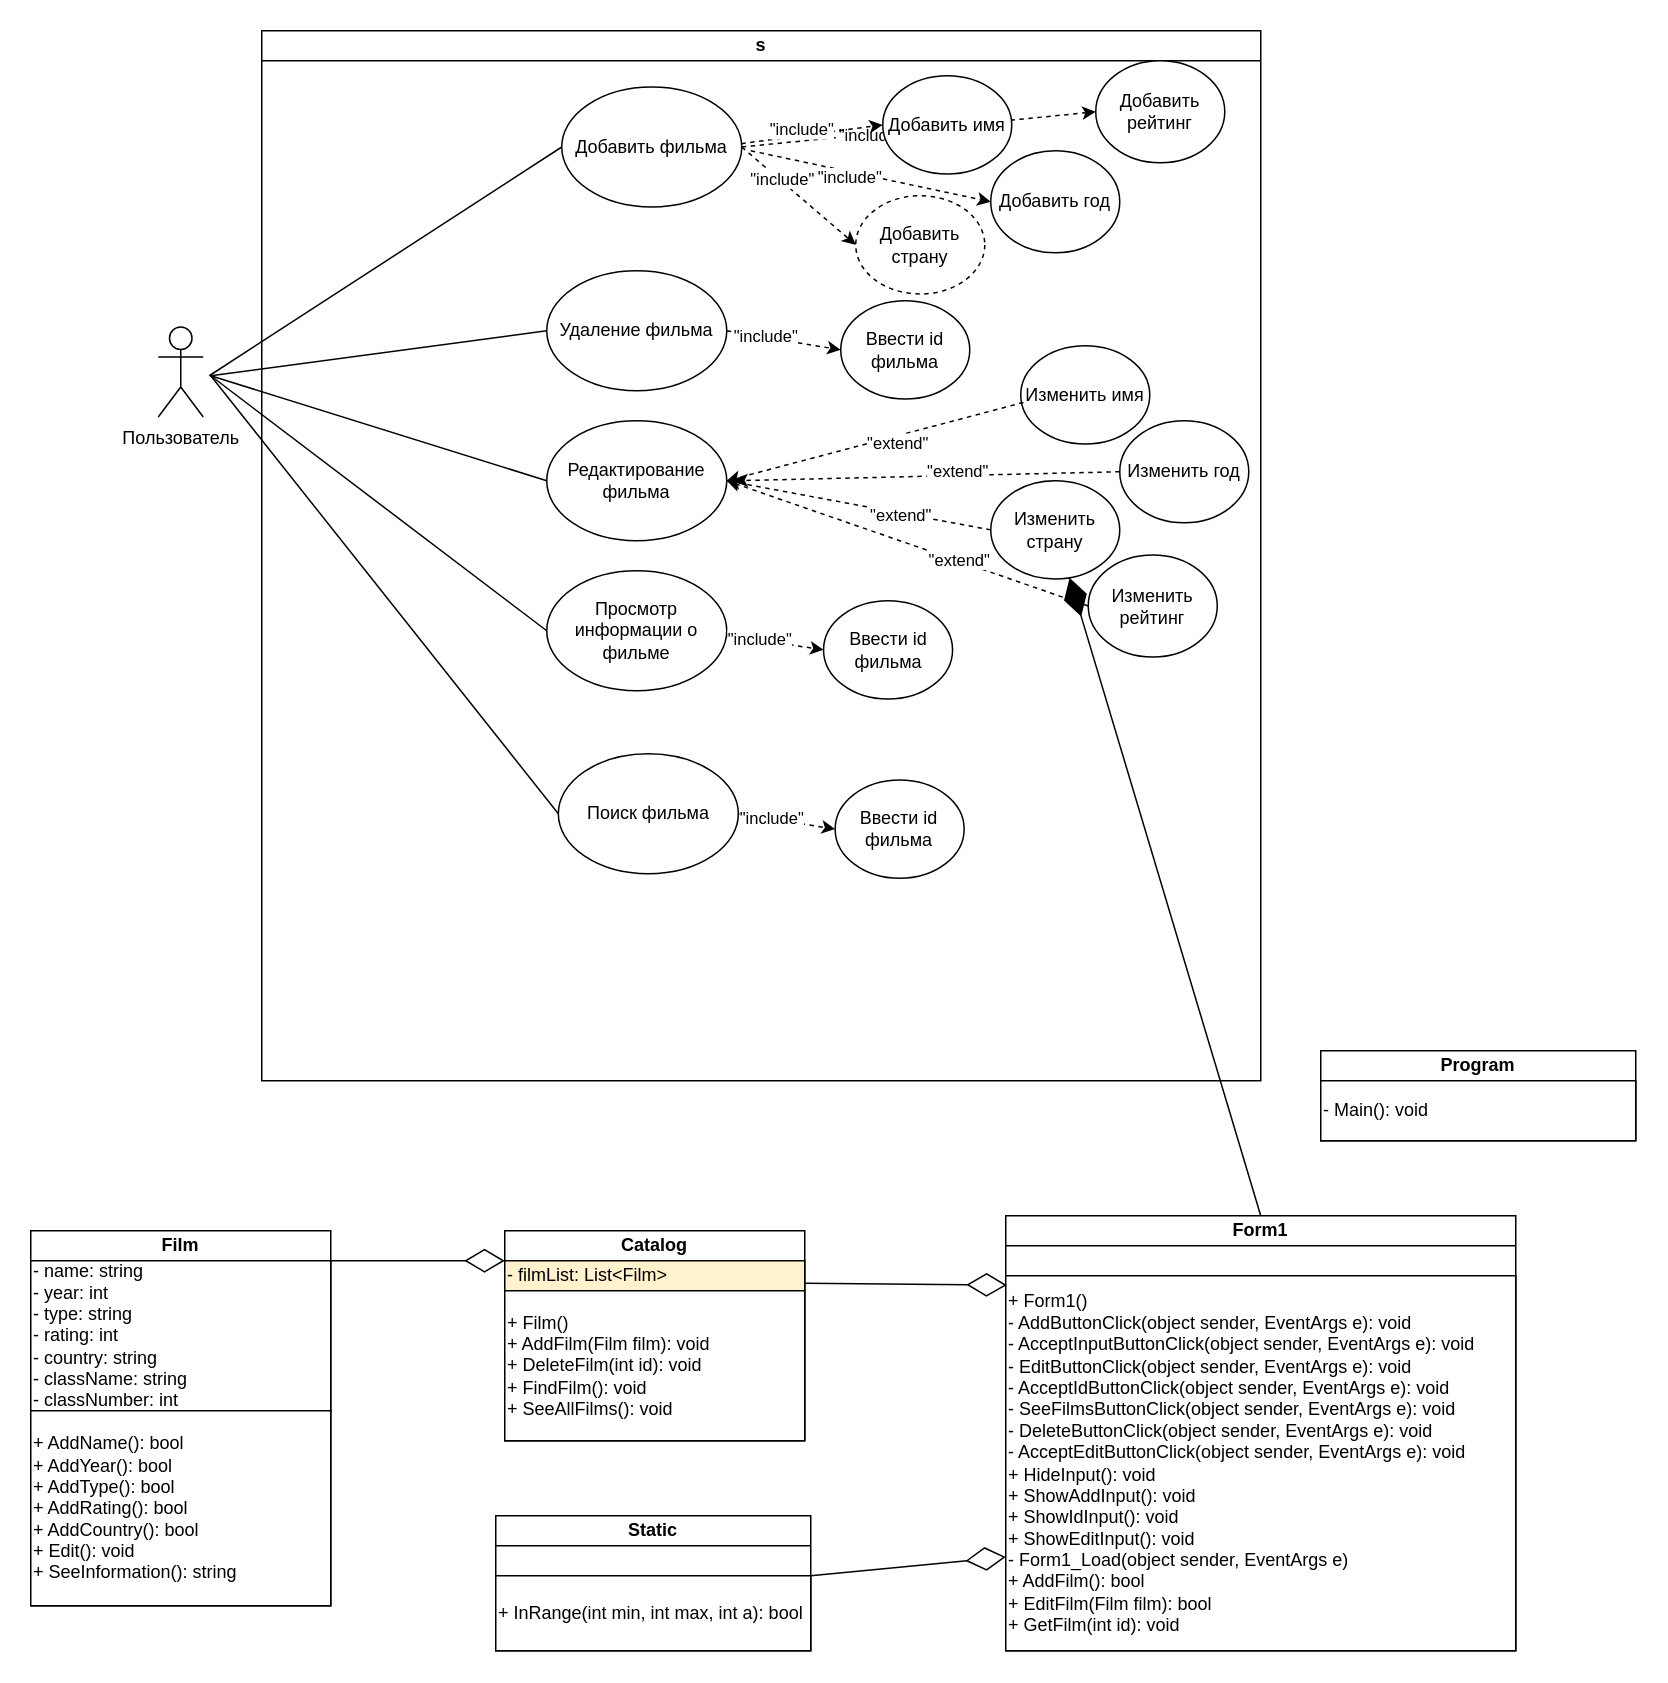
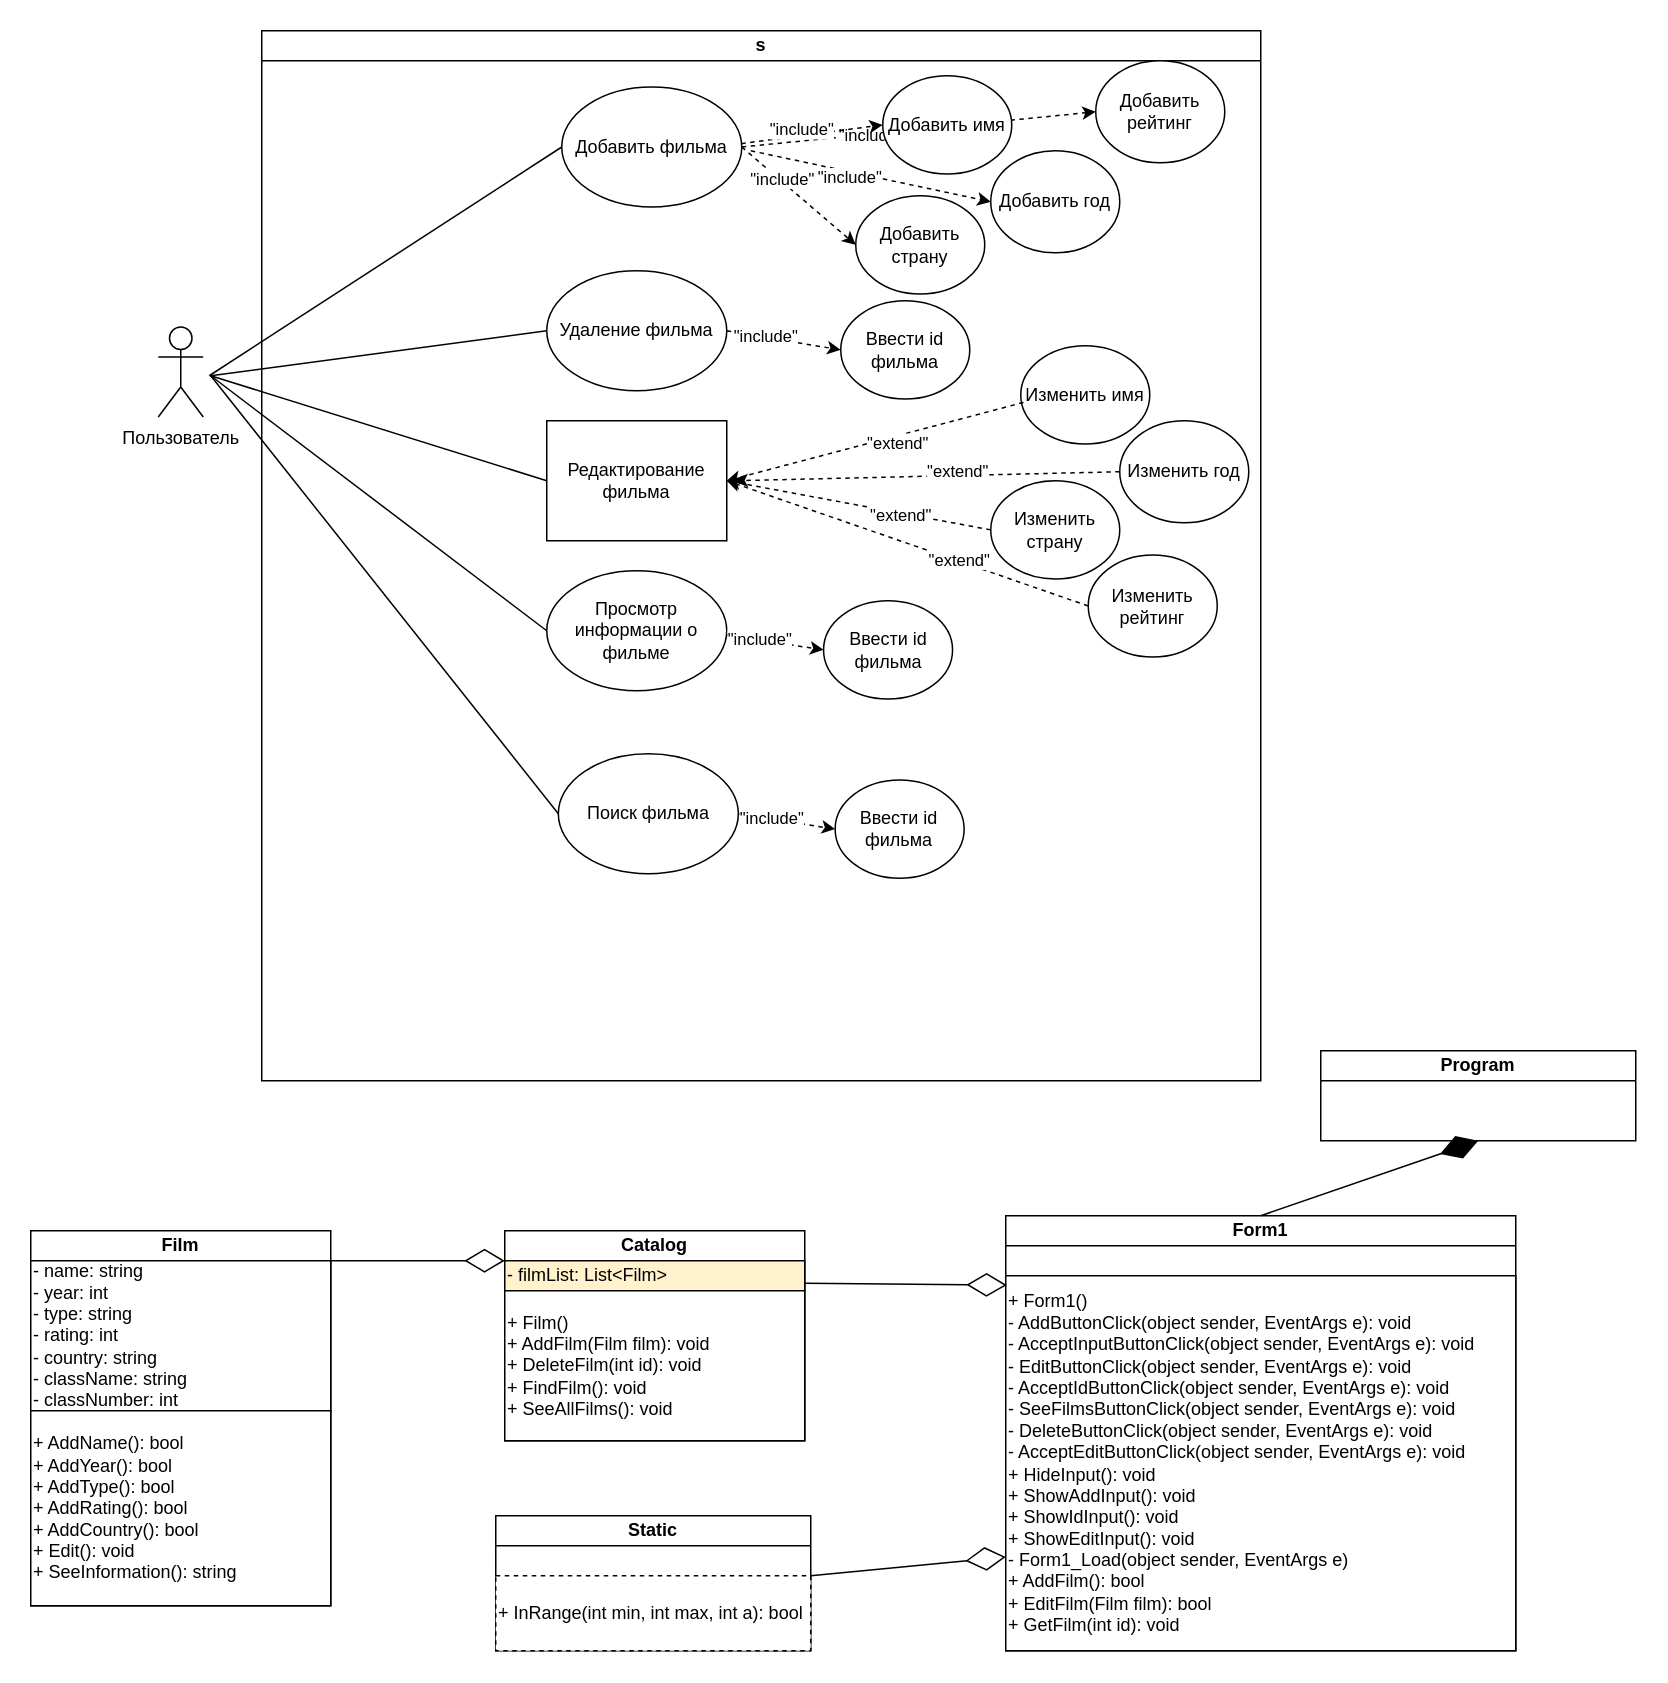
(920, 245) -> (920, 245)
(637, 481) -> (637, 481)
(1171, 916) -> (1351, 1185)
(1478, 1111) -> none
(653, 1613) -> (653, 1613)
